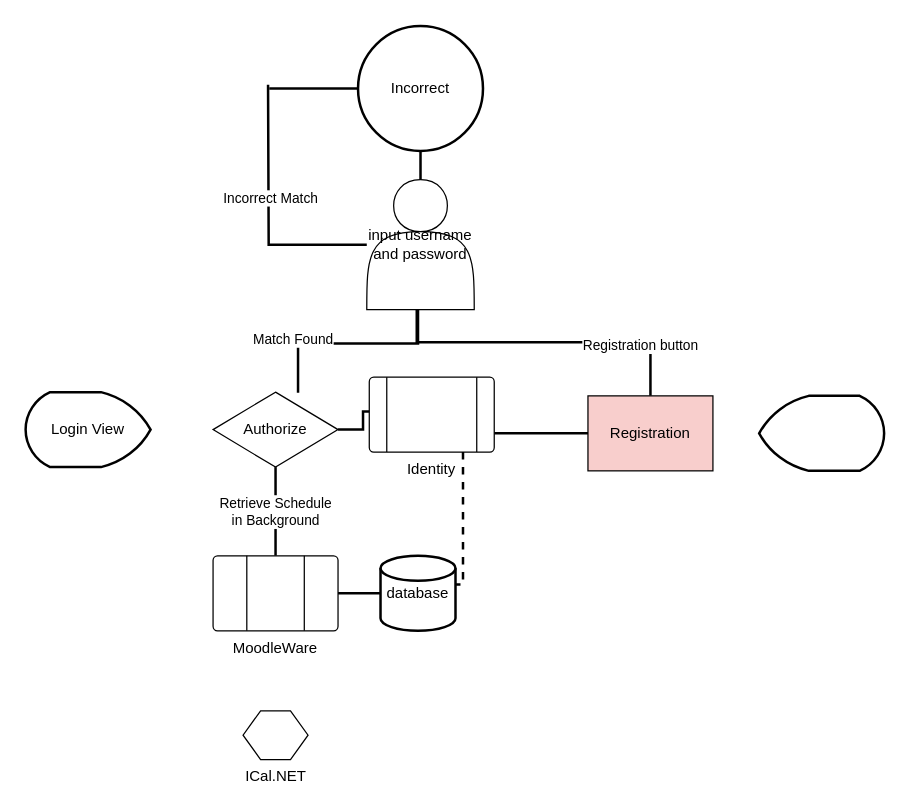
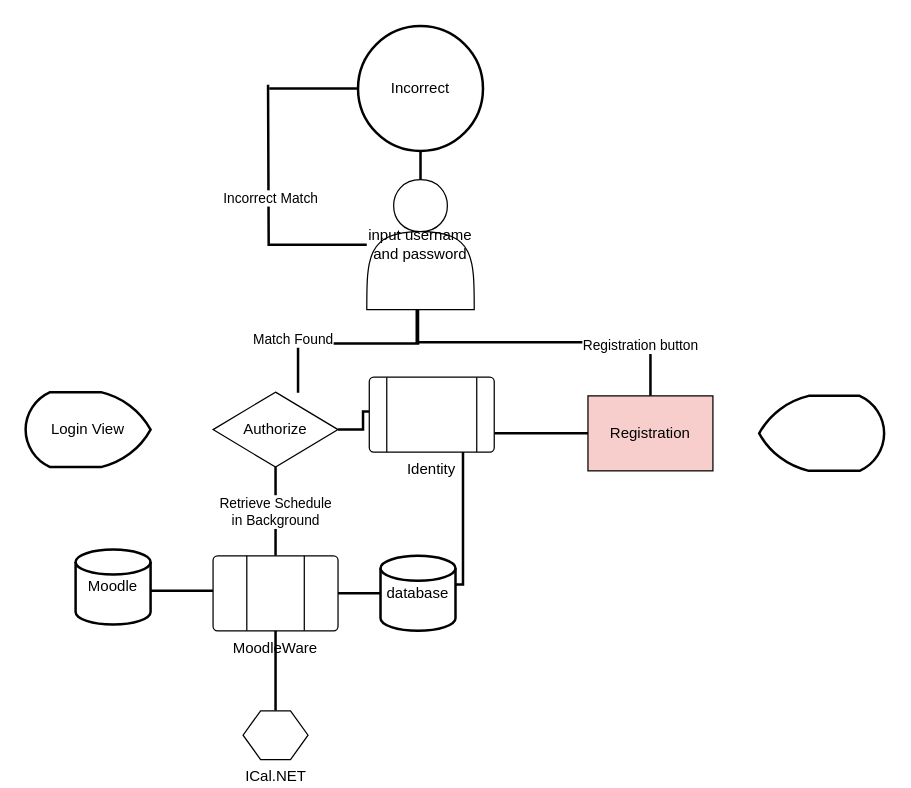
(463, 523) -> (463, 523)
none -> (113, 587)
none -> (276, 671)
